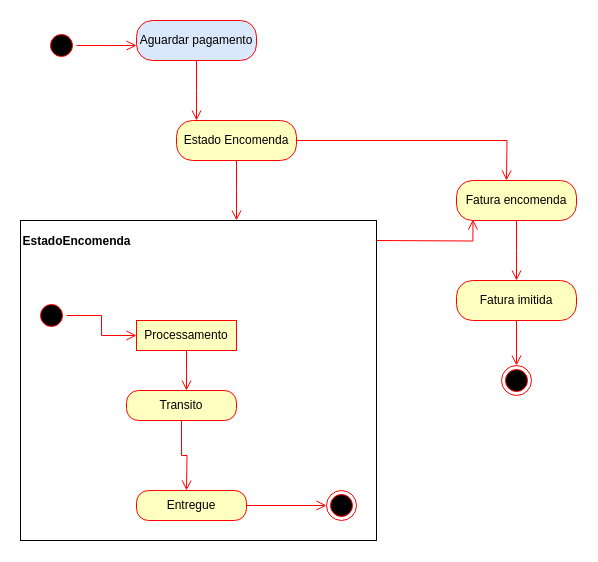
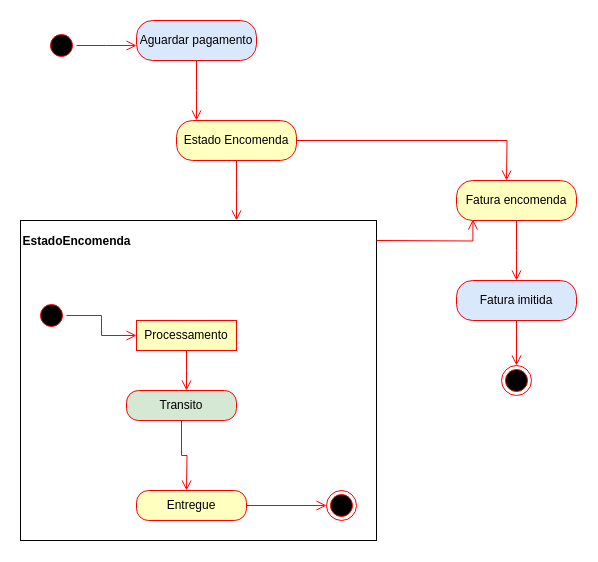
(517, 301) -> (517, 301)
(182, 406) -> (182, 406)
